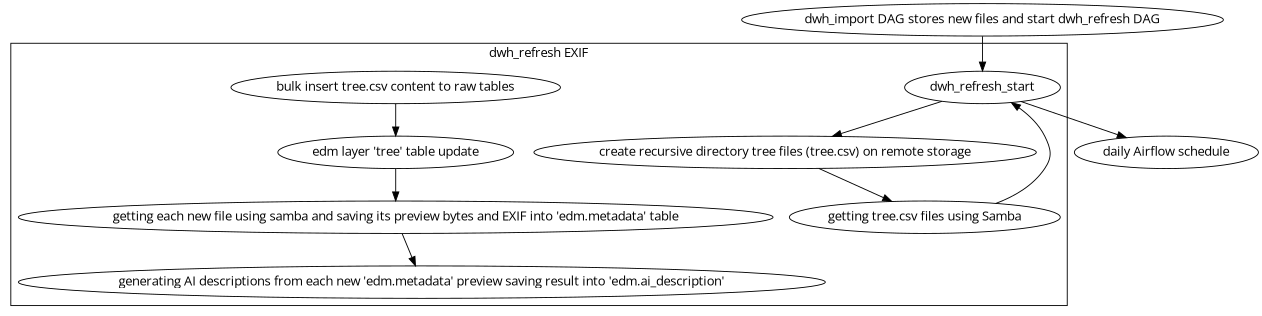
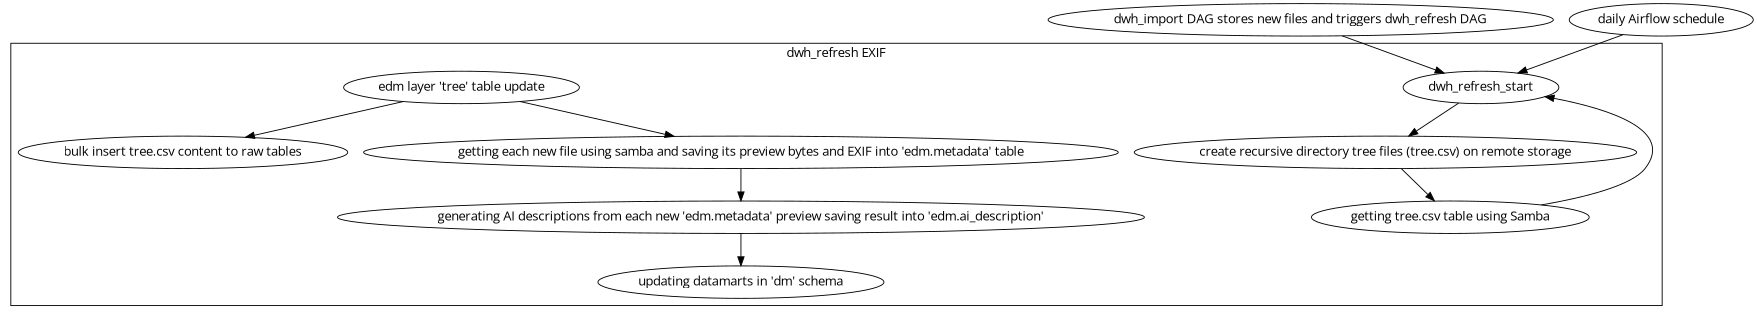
(983, 20) -> (1301, 20)
(396, 115) -> (329, 118)
(1074, 120) -> (1575, 52)
(925, 217) -> (1450, 217)
none -> (741, 282)
